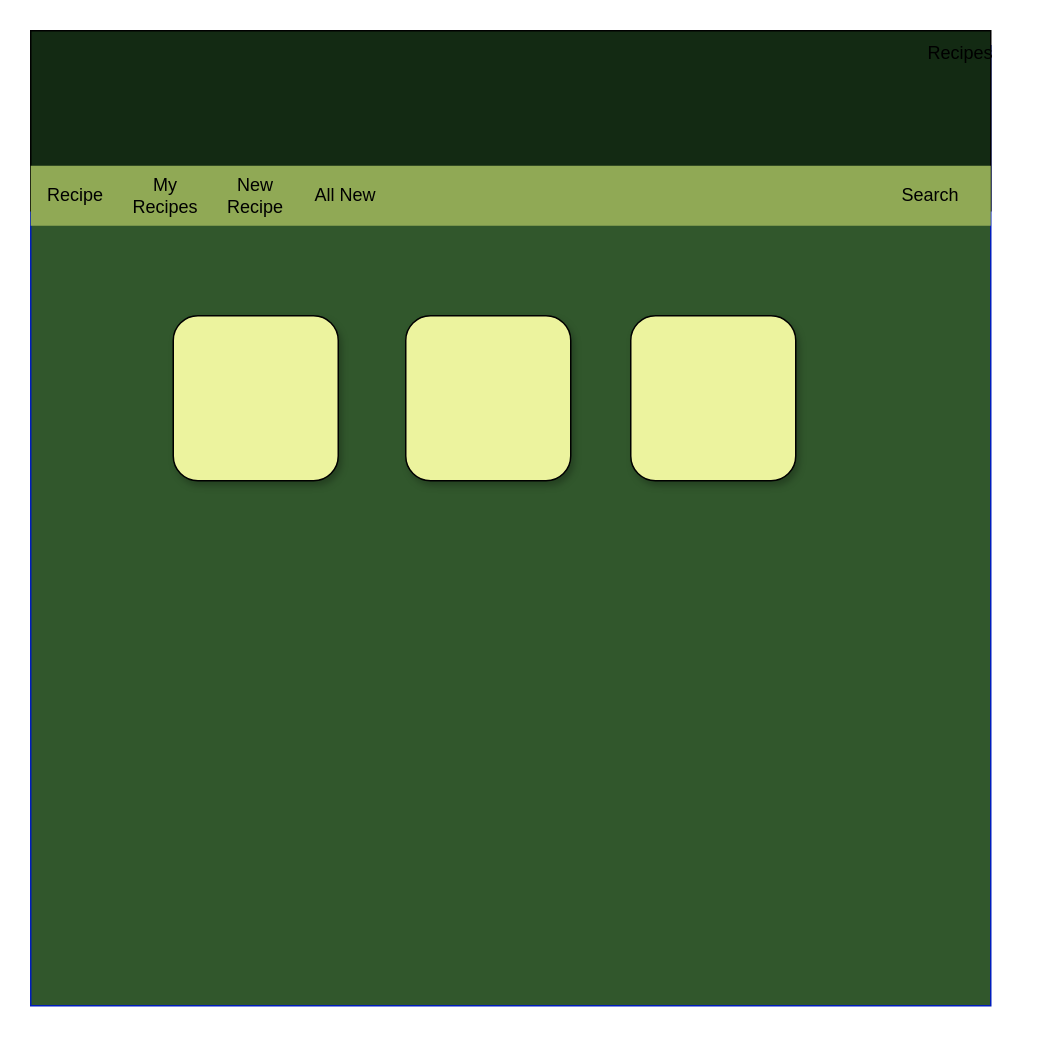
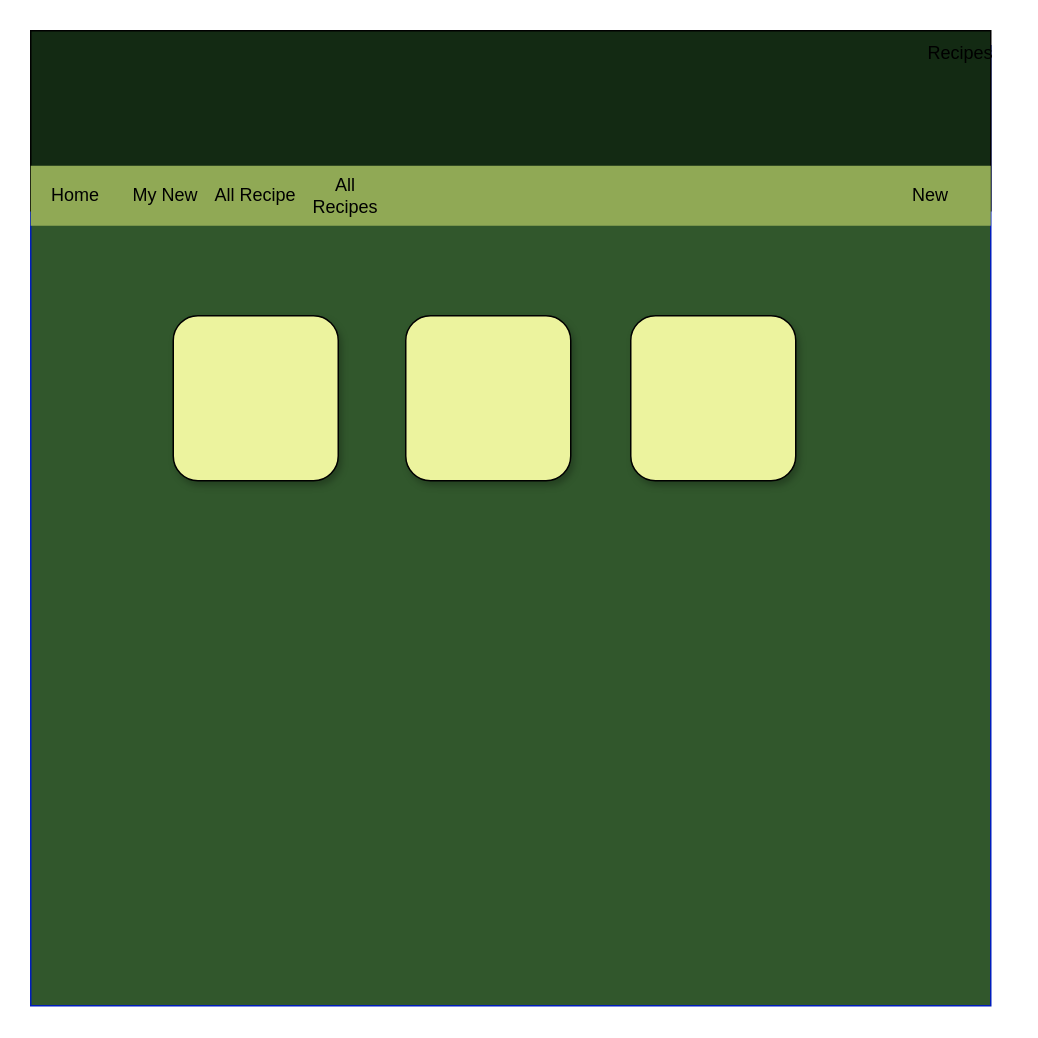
(76, 196) -> (76, 196)
(166, 196) -> (166, 196)
(256, 196) -> (256, 196)
(346, 196) -> (346, 196)
(931, 196) -> (931, 196)
